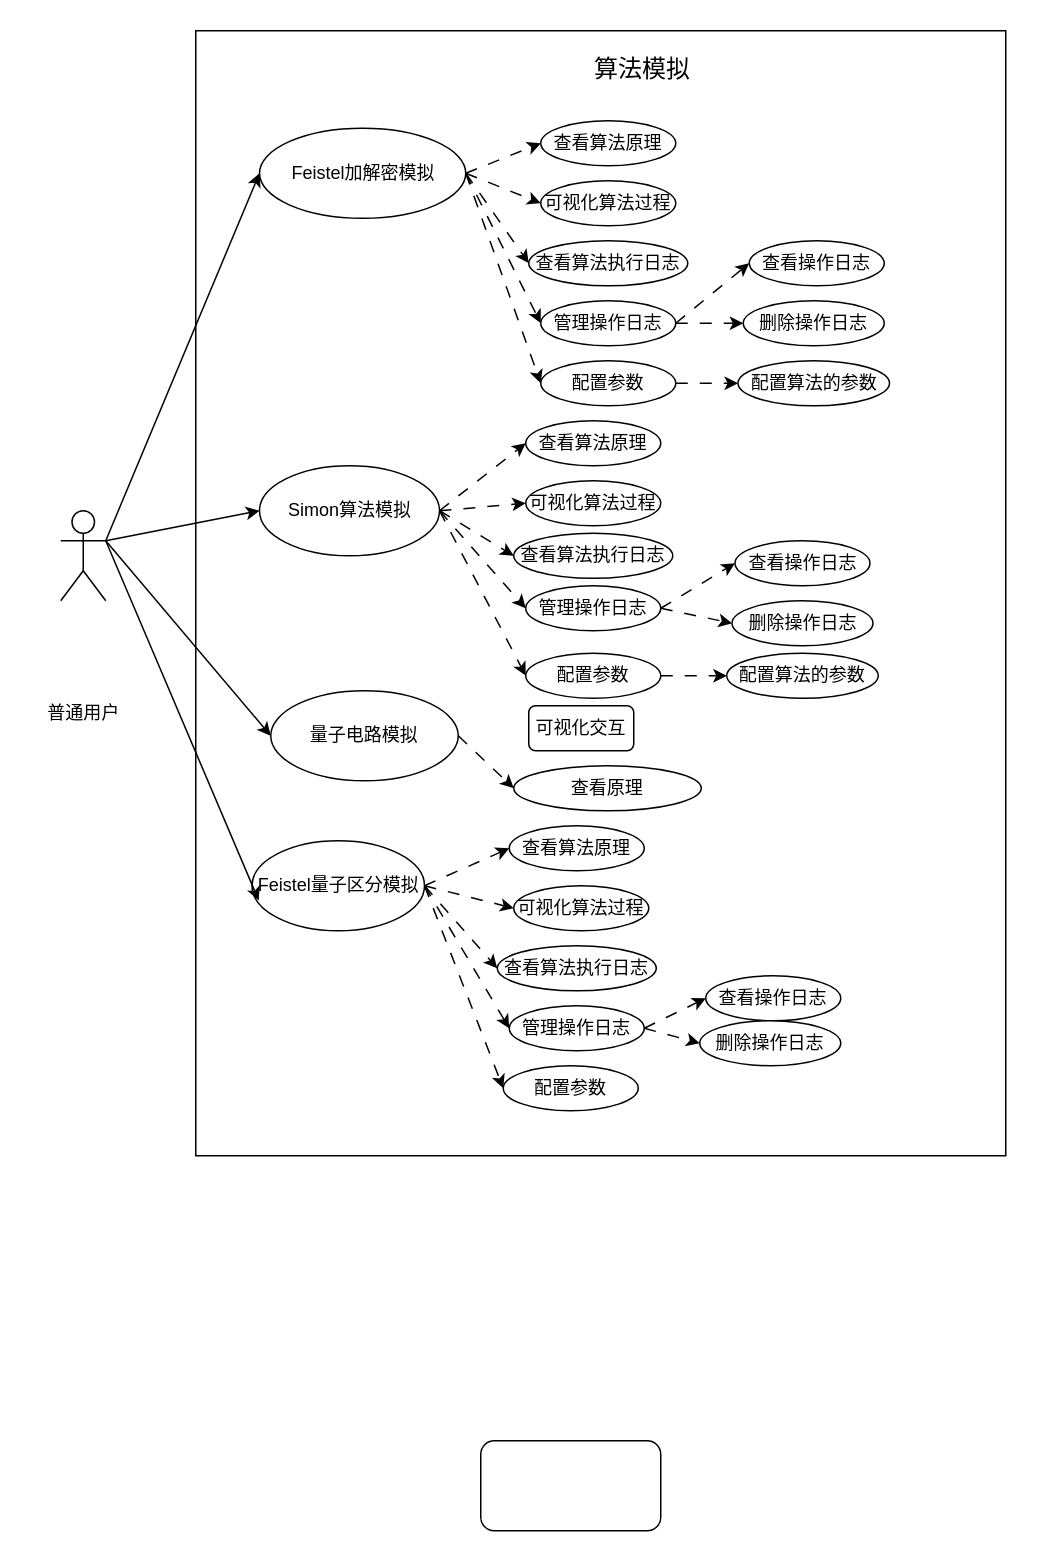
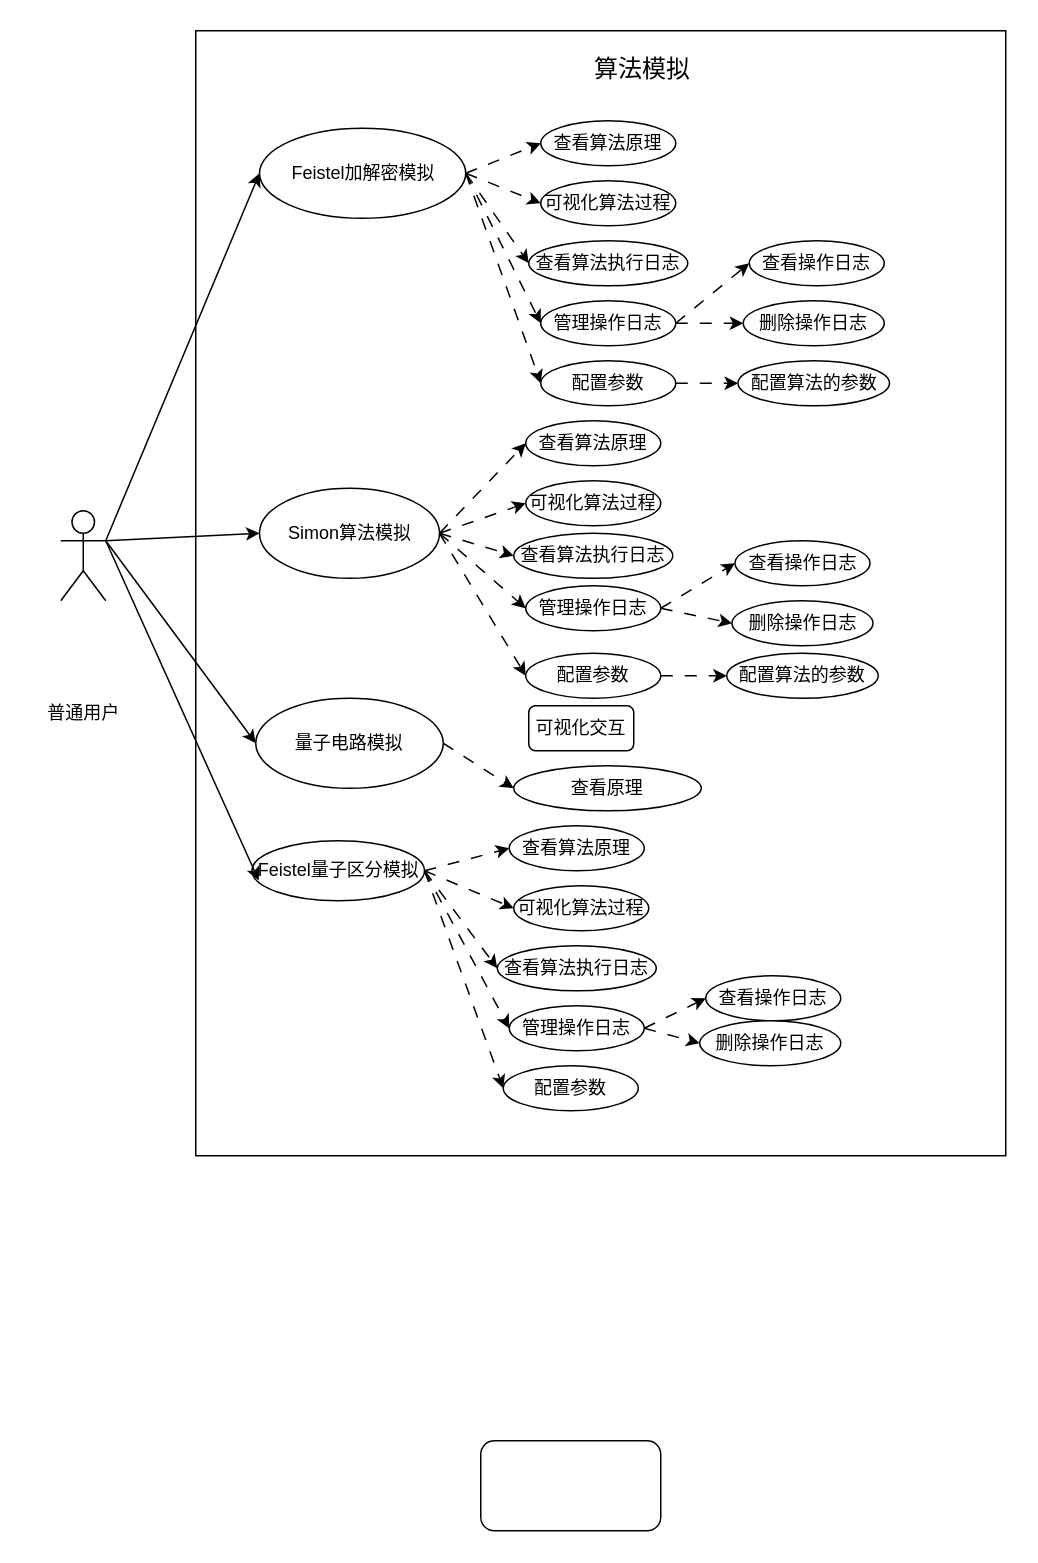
(350, 511) -> (350, 533)
(365, 736) -> (350, 743)
(338, 886) -> (338, 871)
